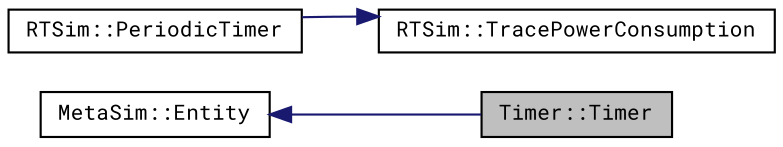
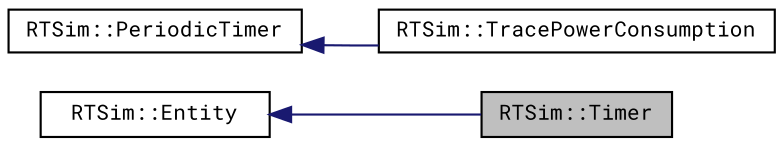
(329, 17) -> (351, 45)
(155, 115) -> (155, 115)
(577, 115) -> (577, 115)
